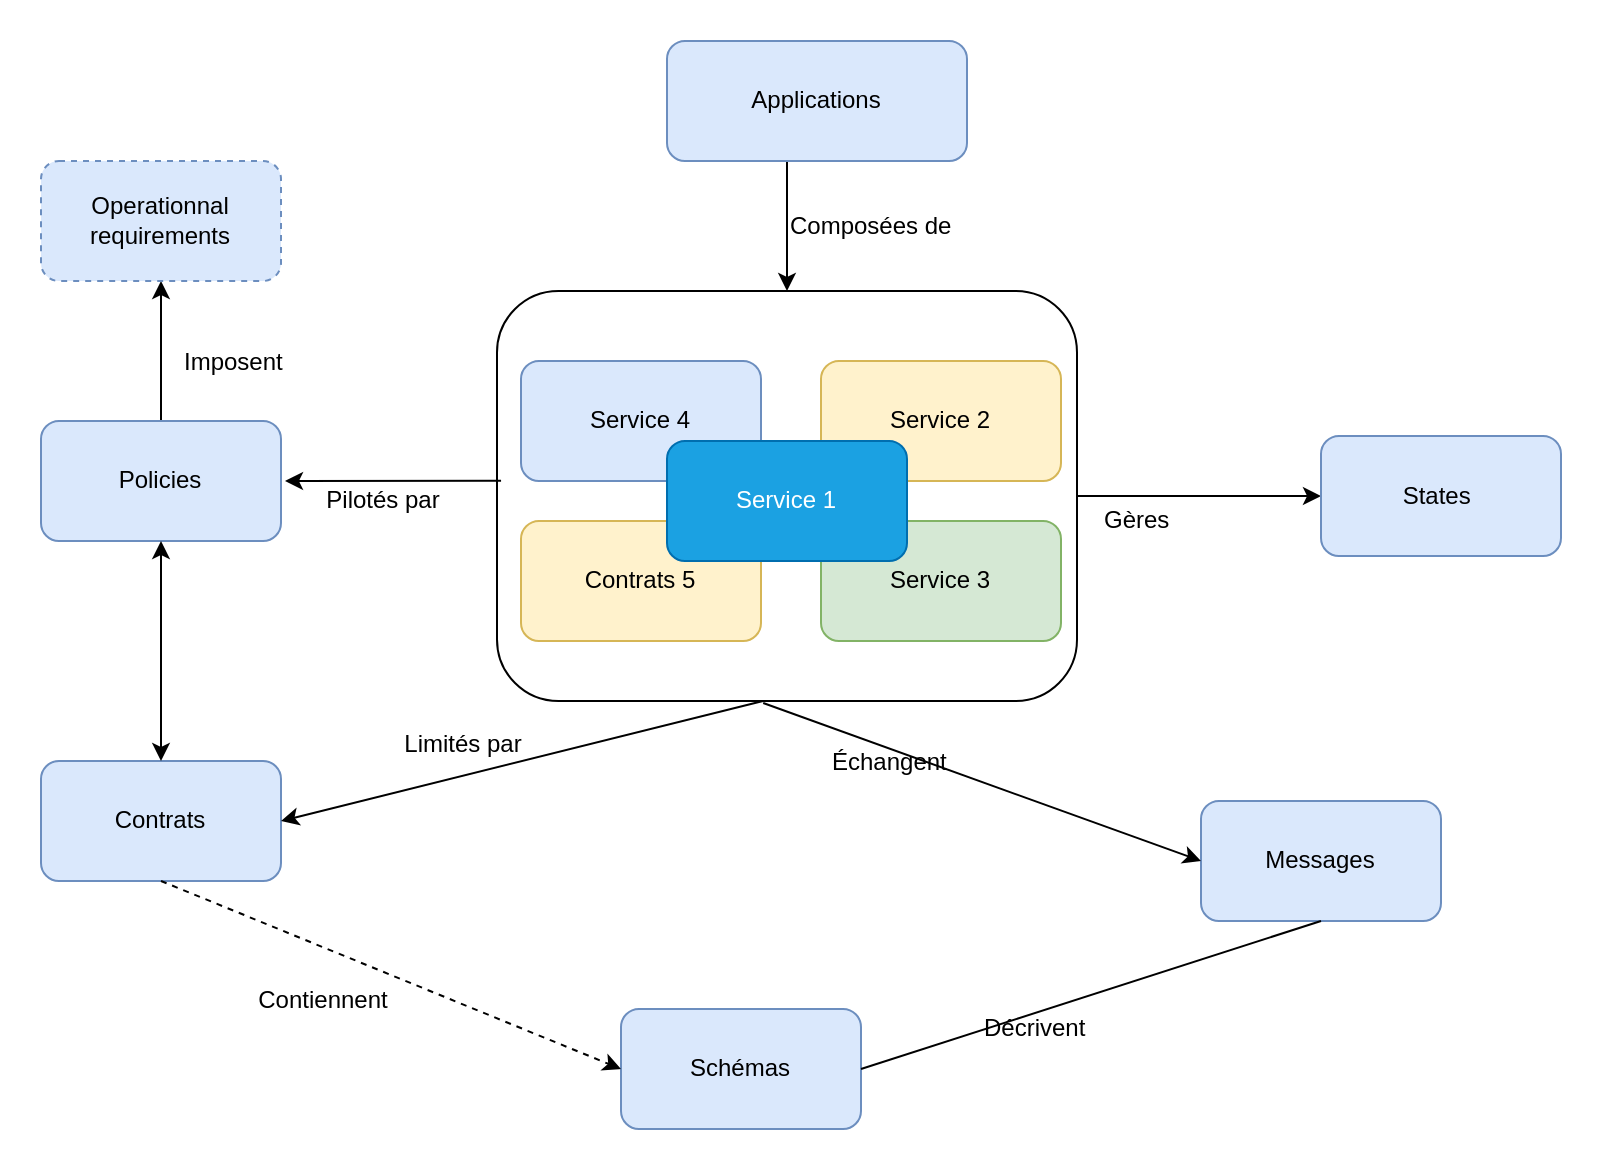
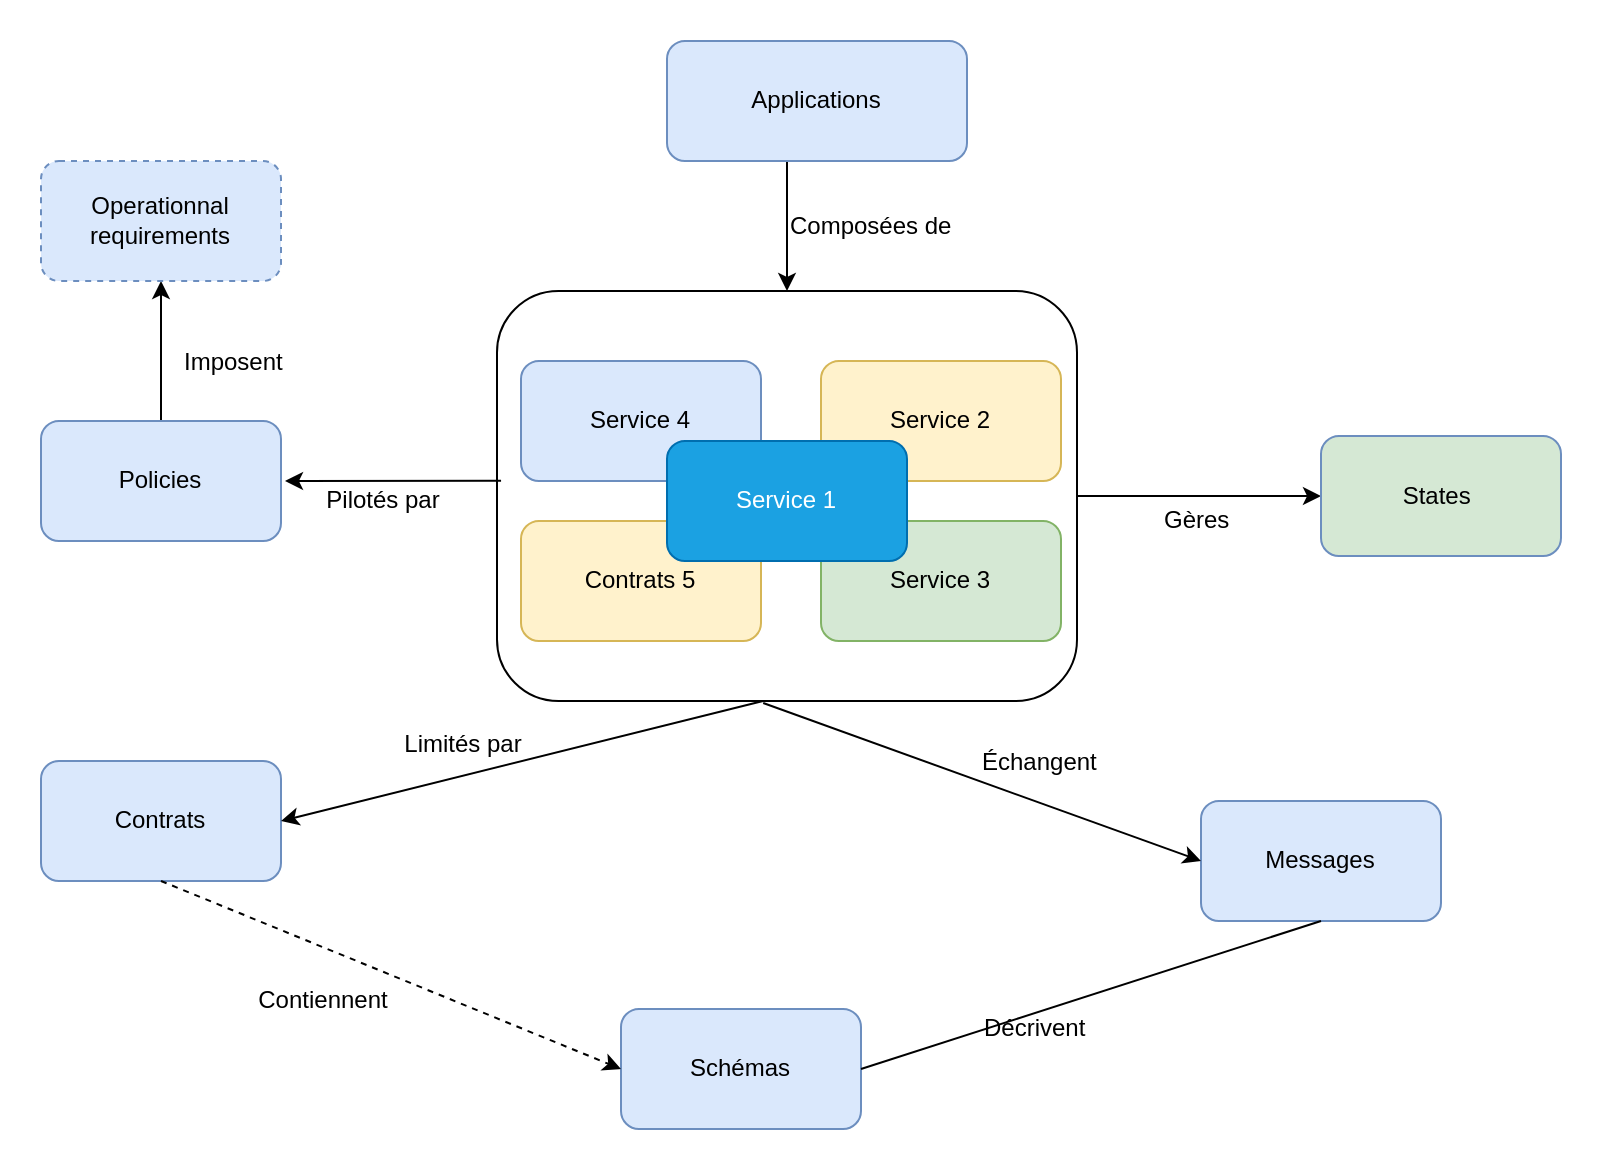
(1441, 496) -> (1441, 496)
(1151, 521) -> (1211, 521)
(161, 651) -> none
(899, 763) -> (1049, 763)
